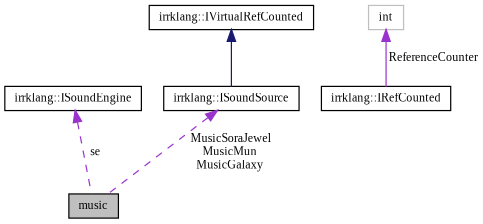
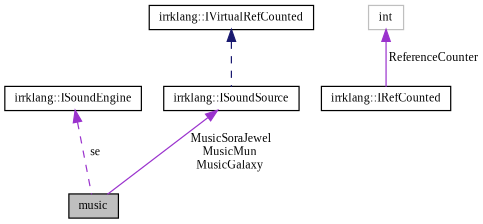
(231, 64) -> (231, 64)
(158, 156) -> (158, 156)
